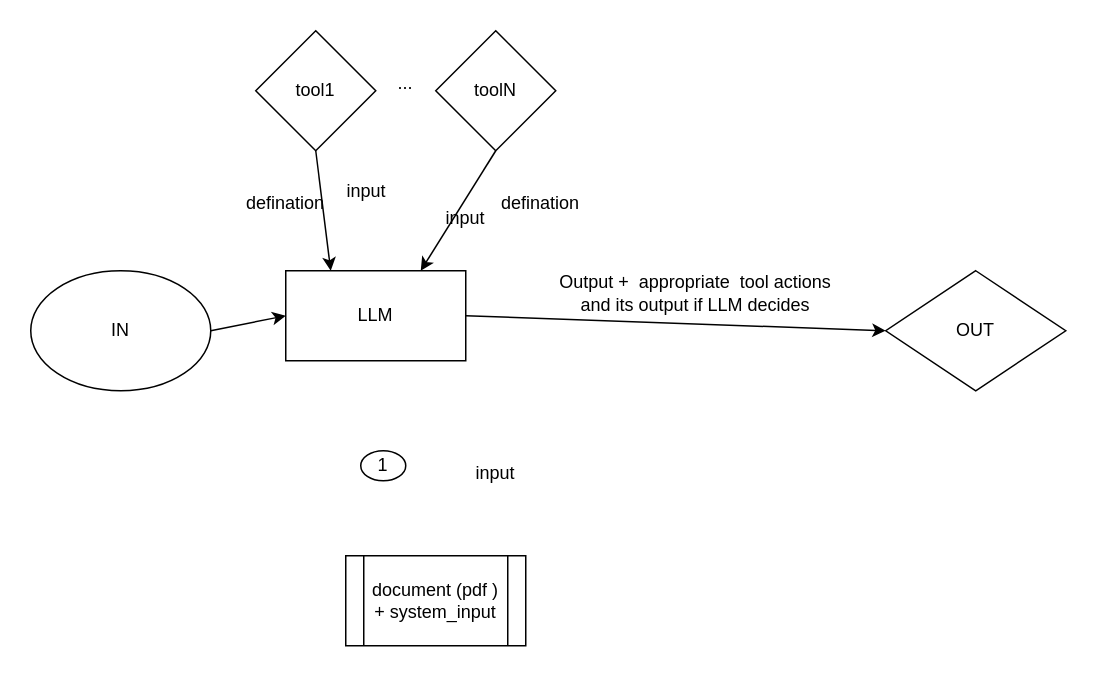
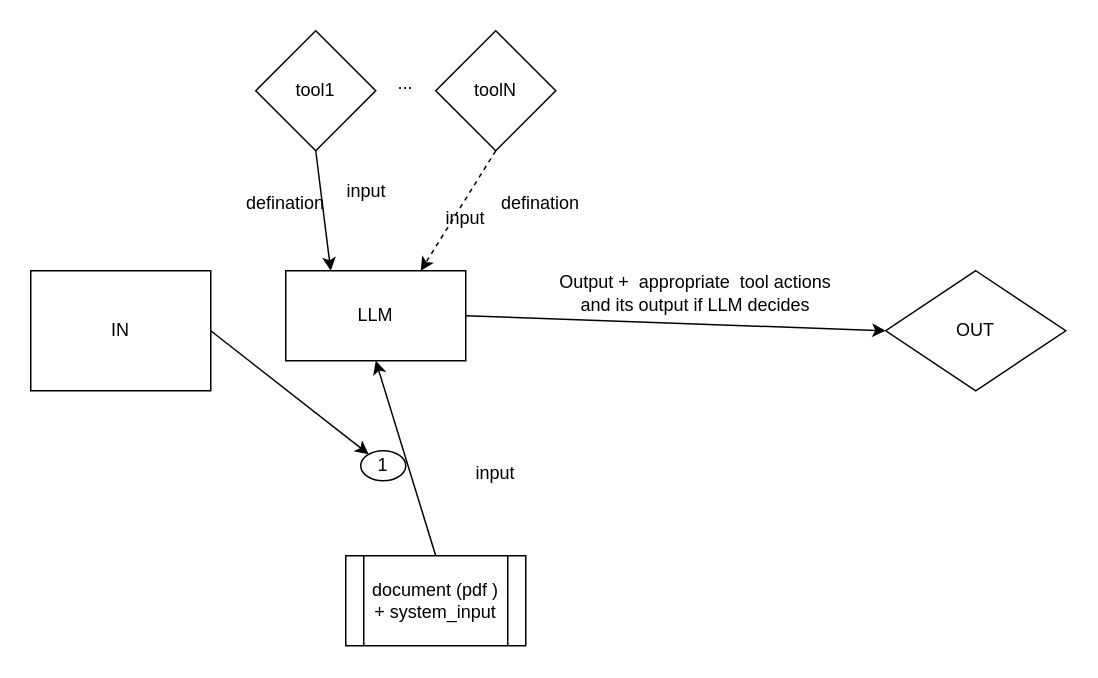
(460, 208) -> (460, 208)
(244, 324) -> (286, 390)
(121, 331) -> (121, 331)
none -> (407, 463)
